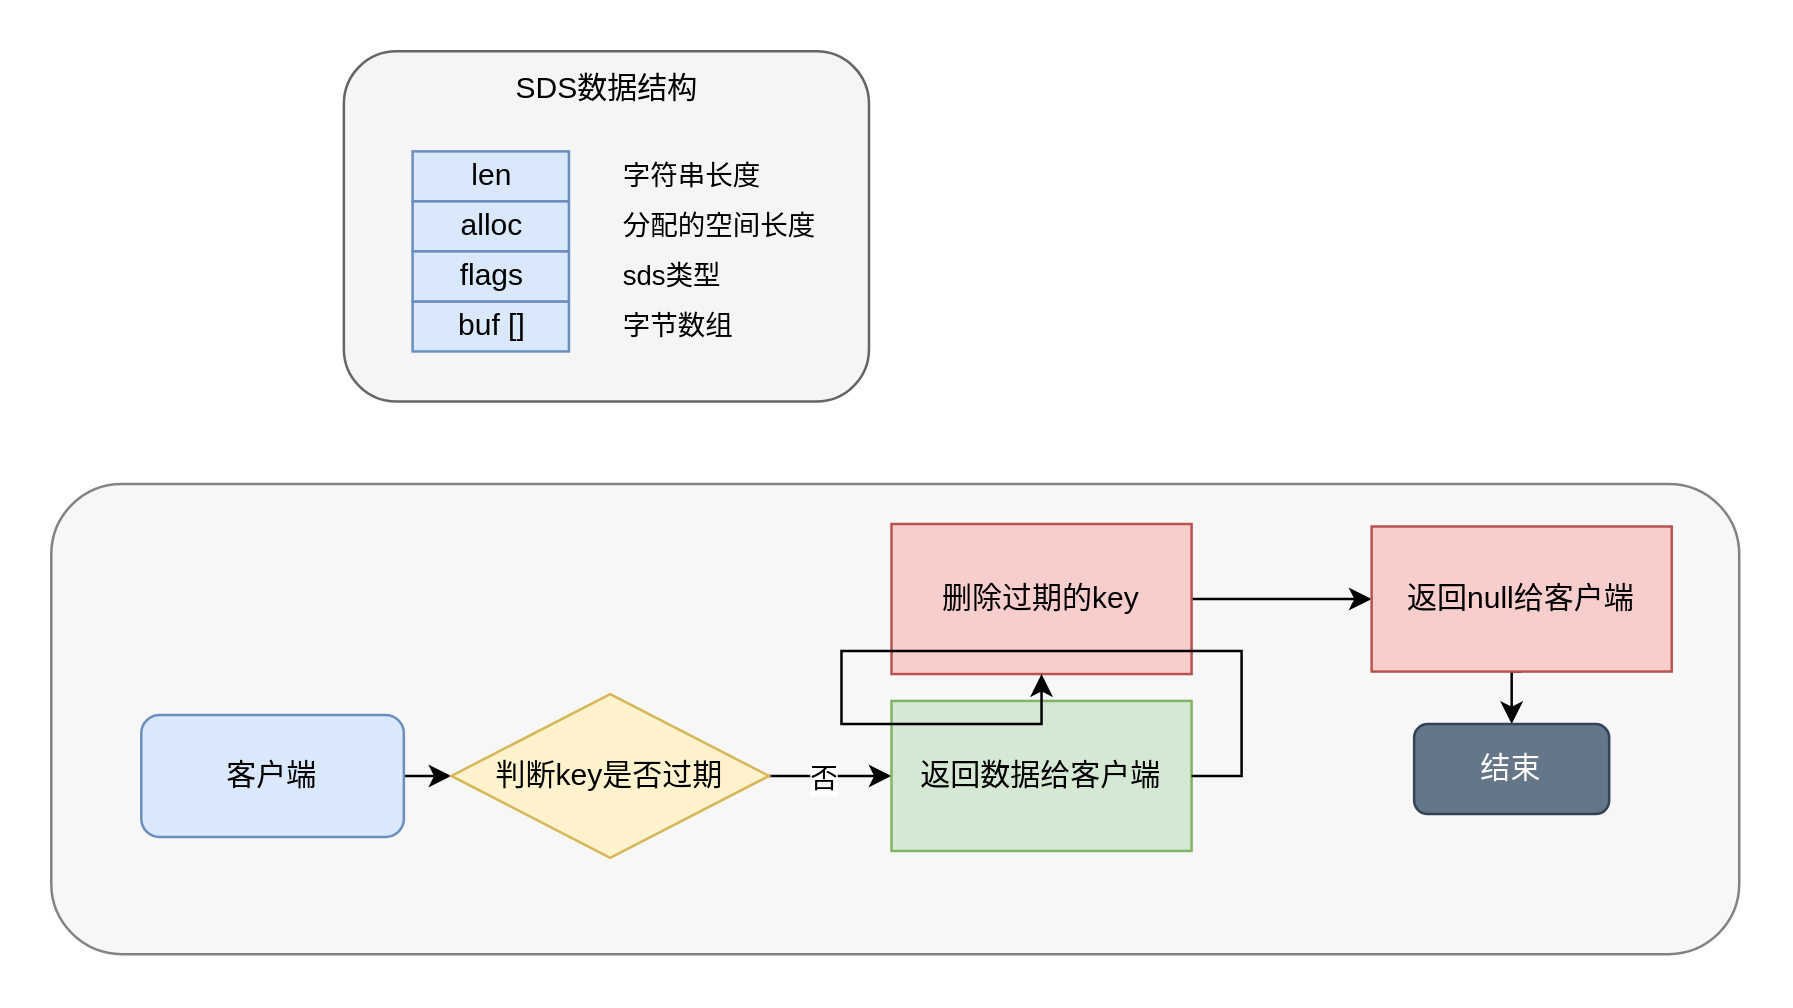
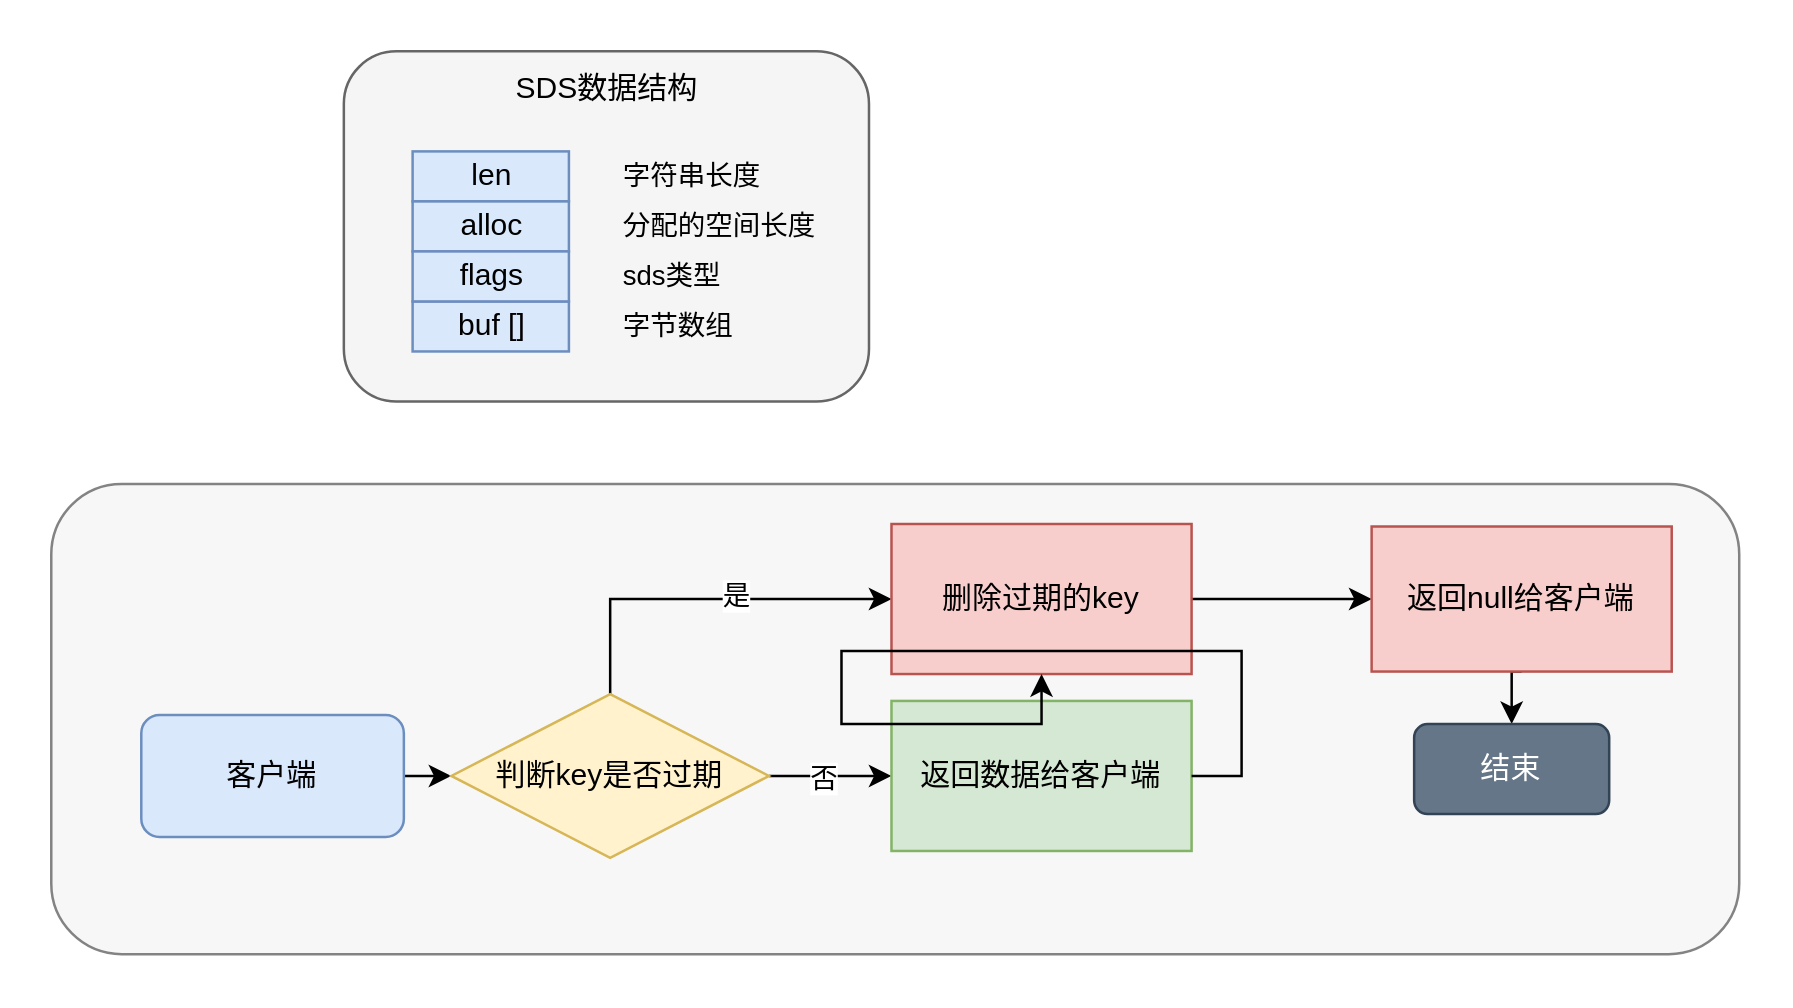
none -> (695, 599)
